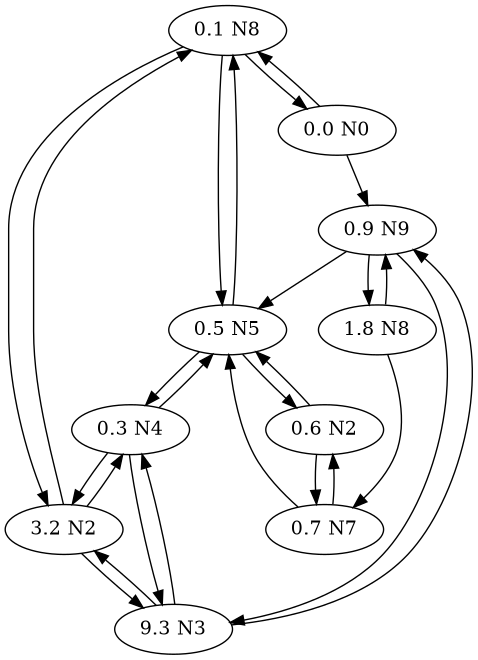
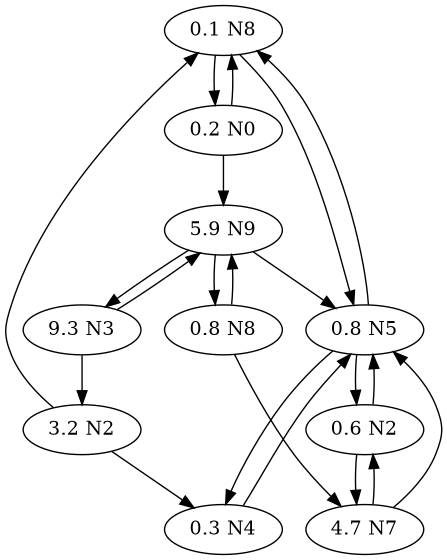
(337, 130) -> (223, 130)
(9, 230) -> none
(377, 230) -> (223, 230)
(228, 330) -> (365, 330)
(377, 330) -> (223, 330)
(93, 472) -> none
(141, 523) -> none
(325, 529) -> (365, 529)
(163, 536) -> none
(106, 577) -> none
